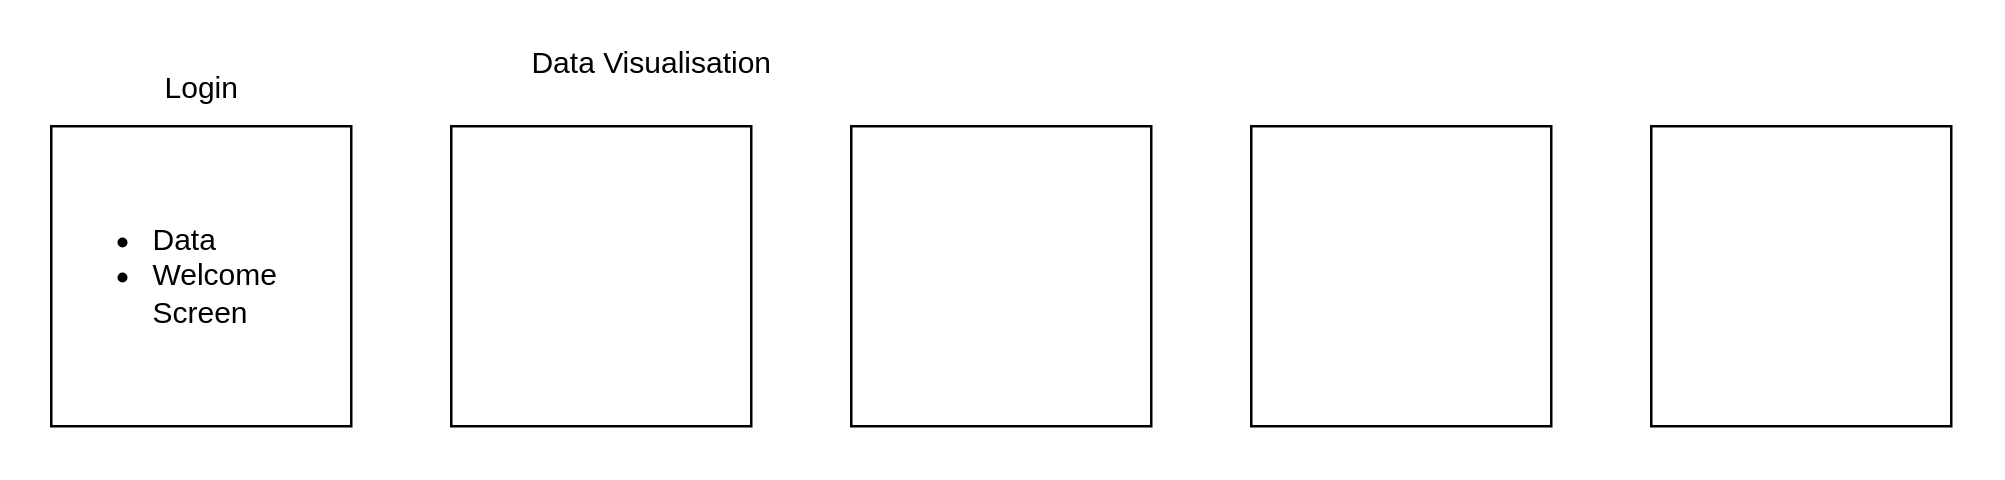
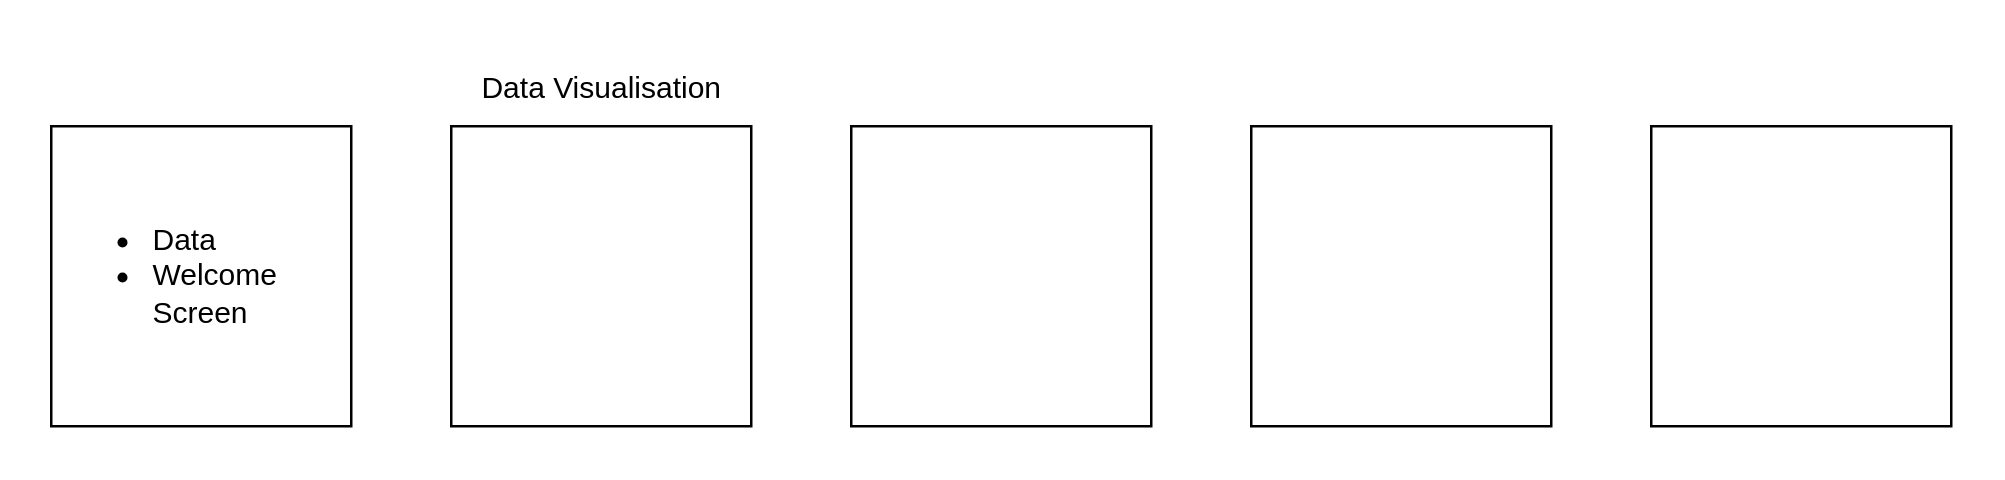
(651, 64) -> (601, 89)
(201, 89) -> none
